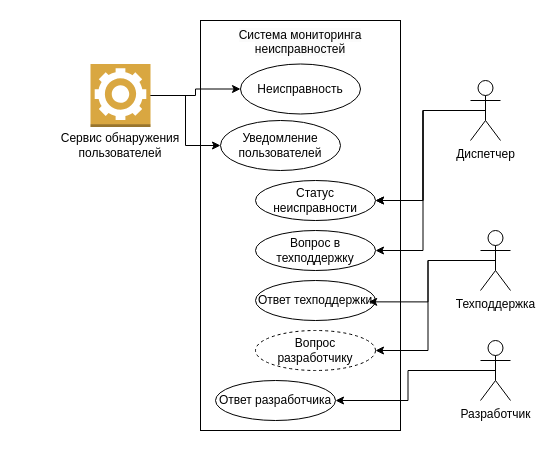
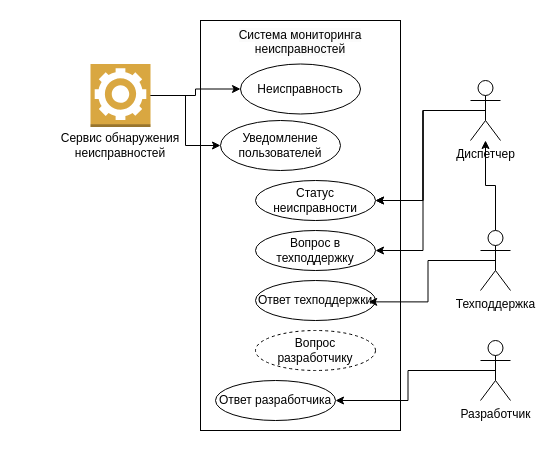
(121, 146) -> (121, 146)
(428, 350) -> (495, 186)
